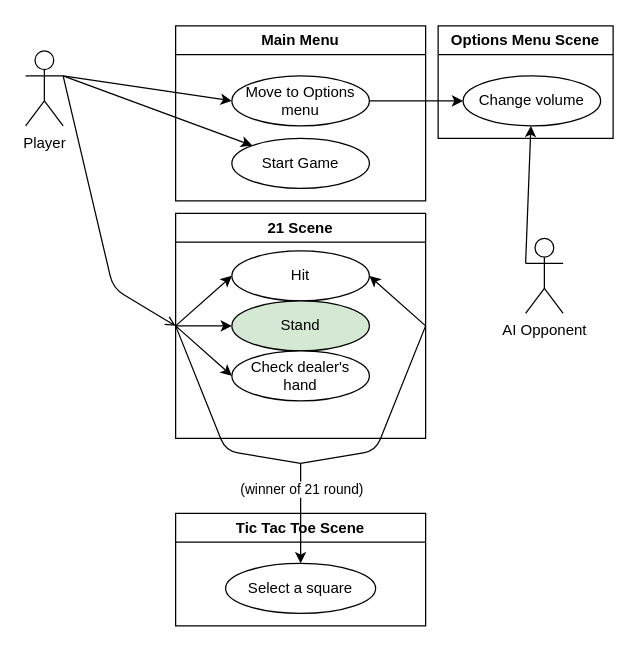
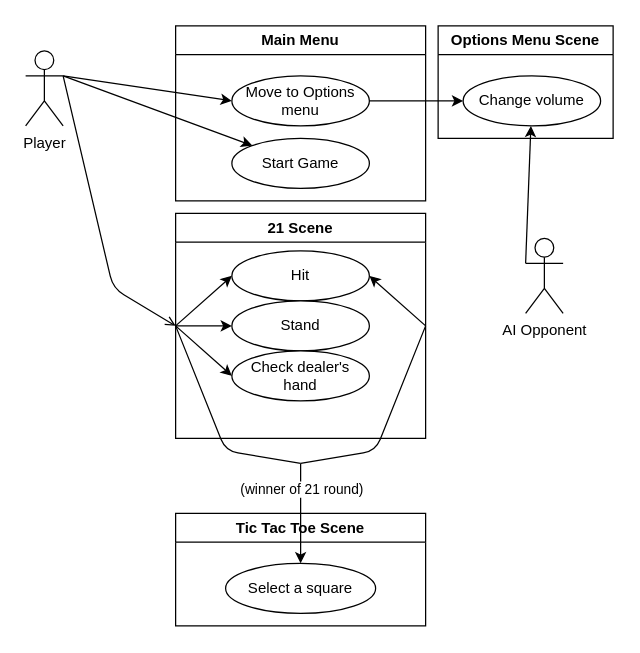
(301, 326) -> (301, 326)
